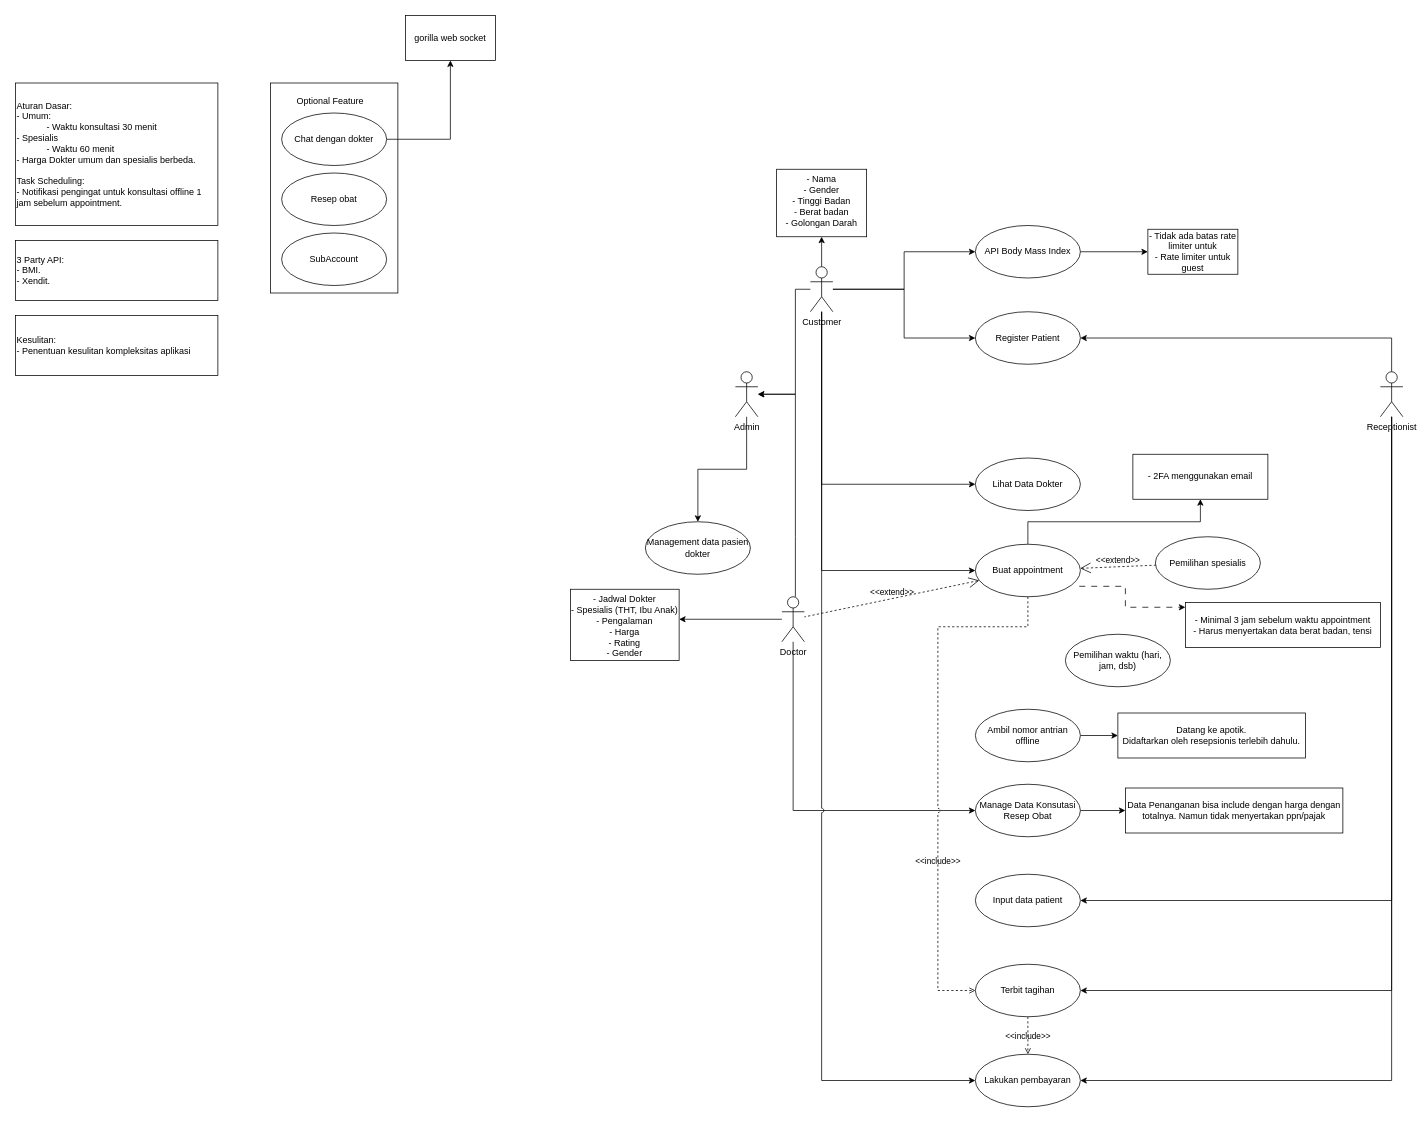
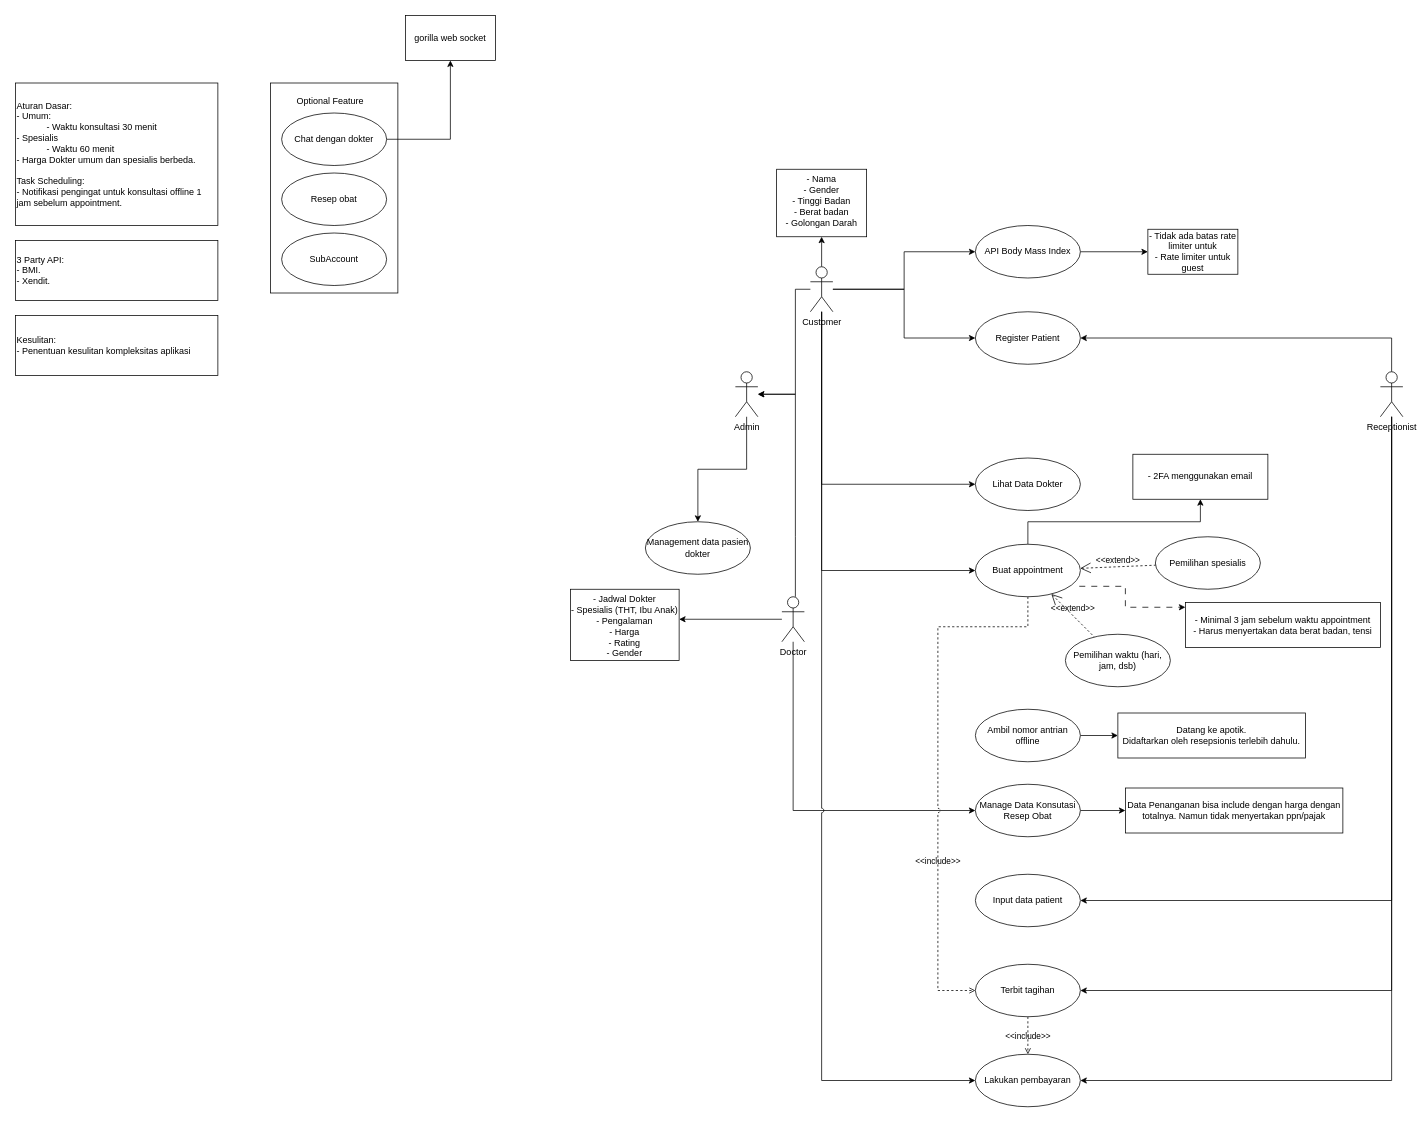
(891, 599) -> (1073, 616)
